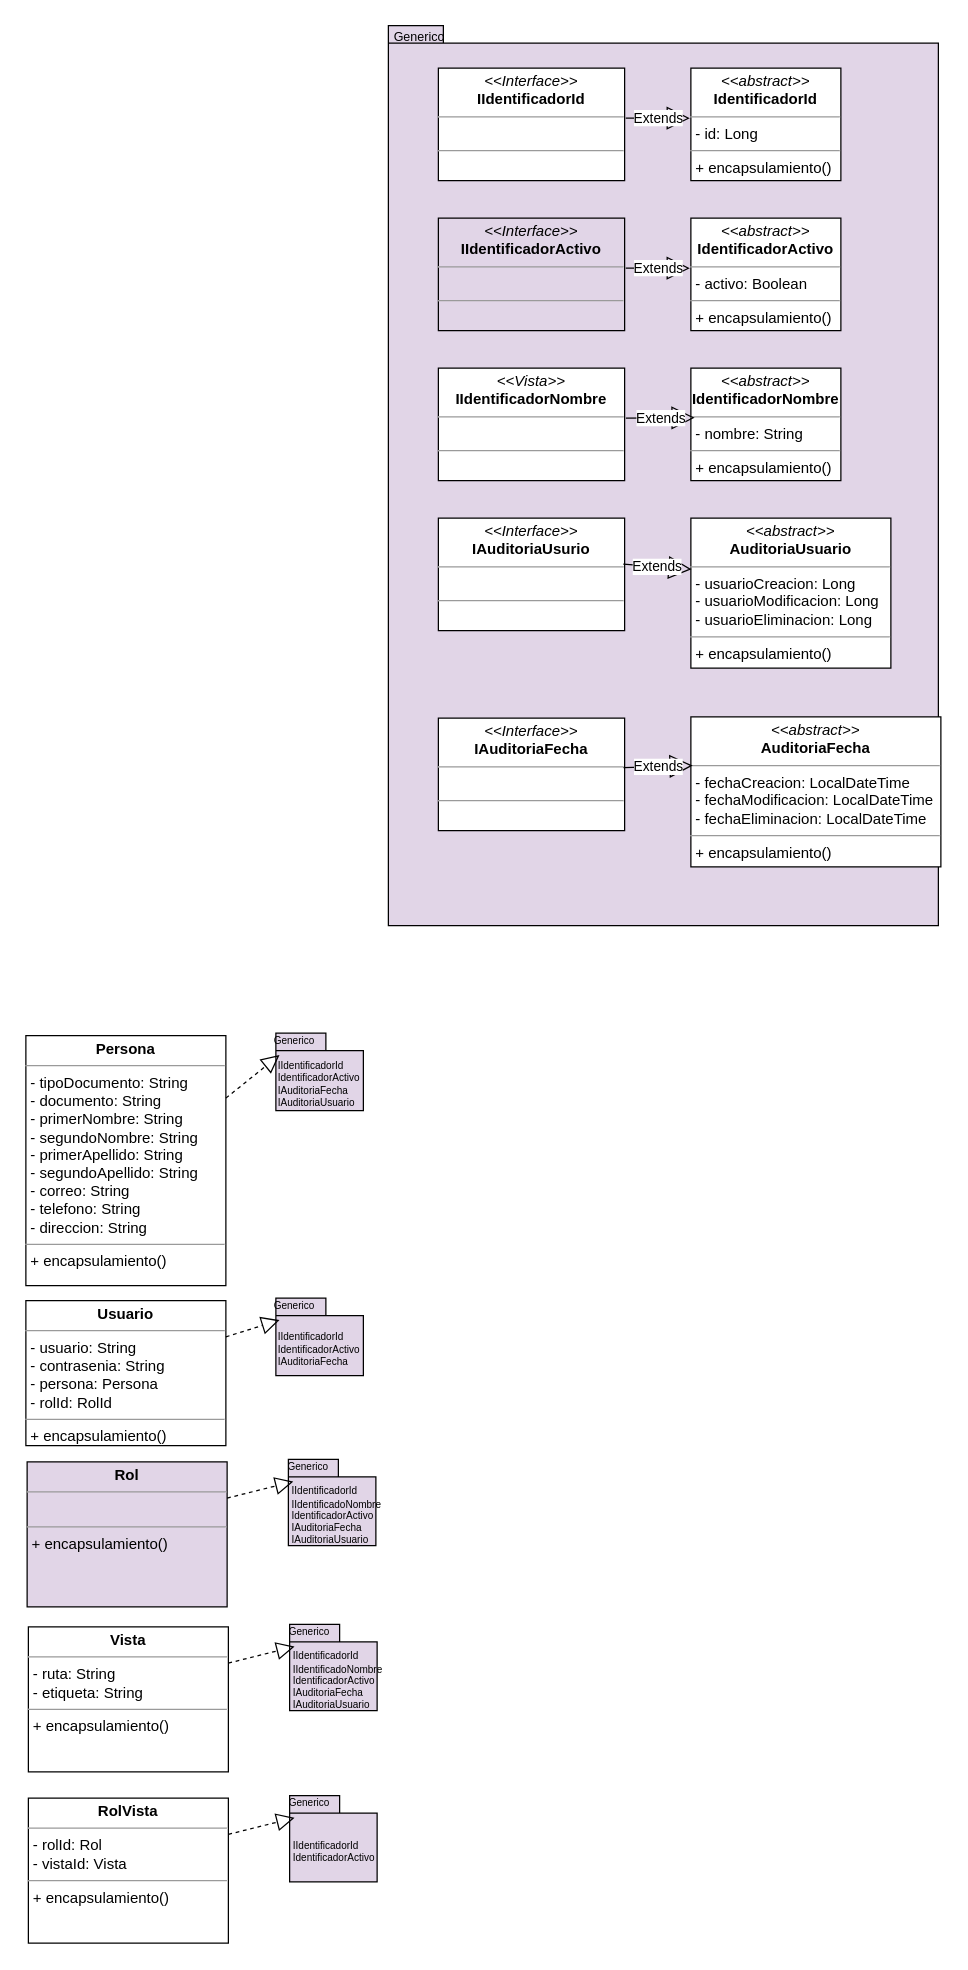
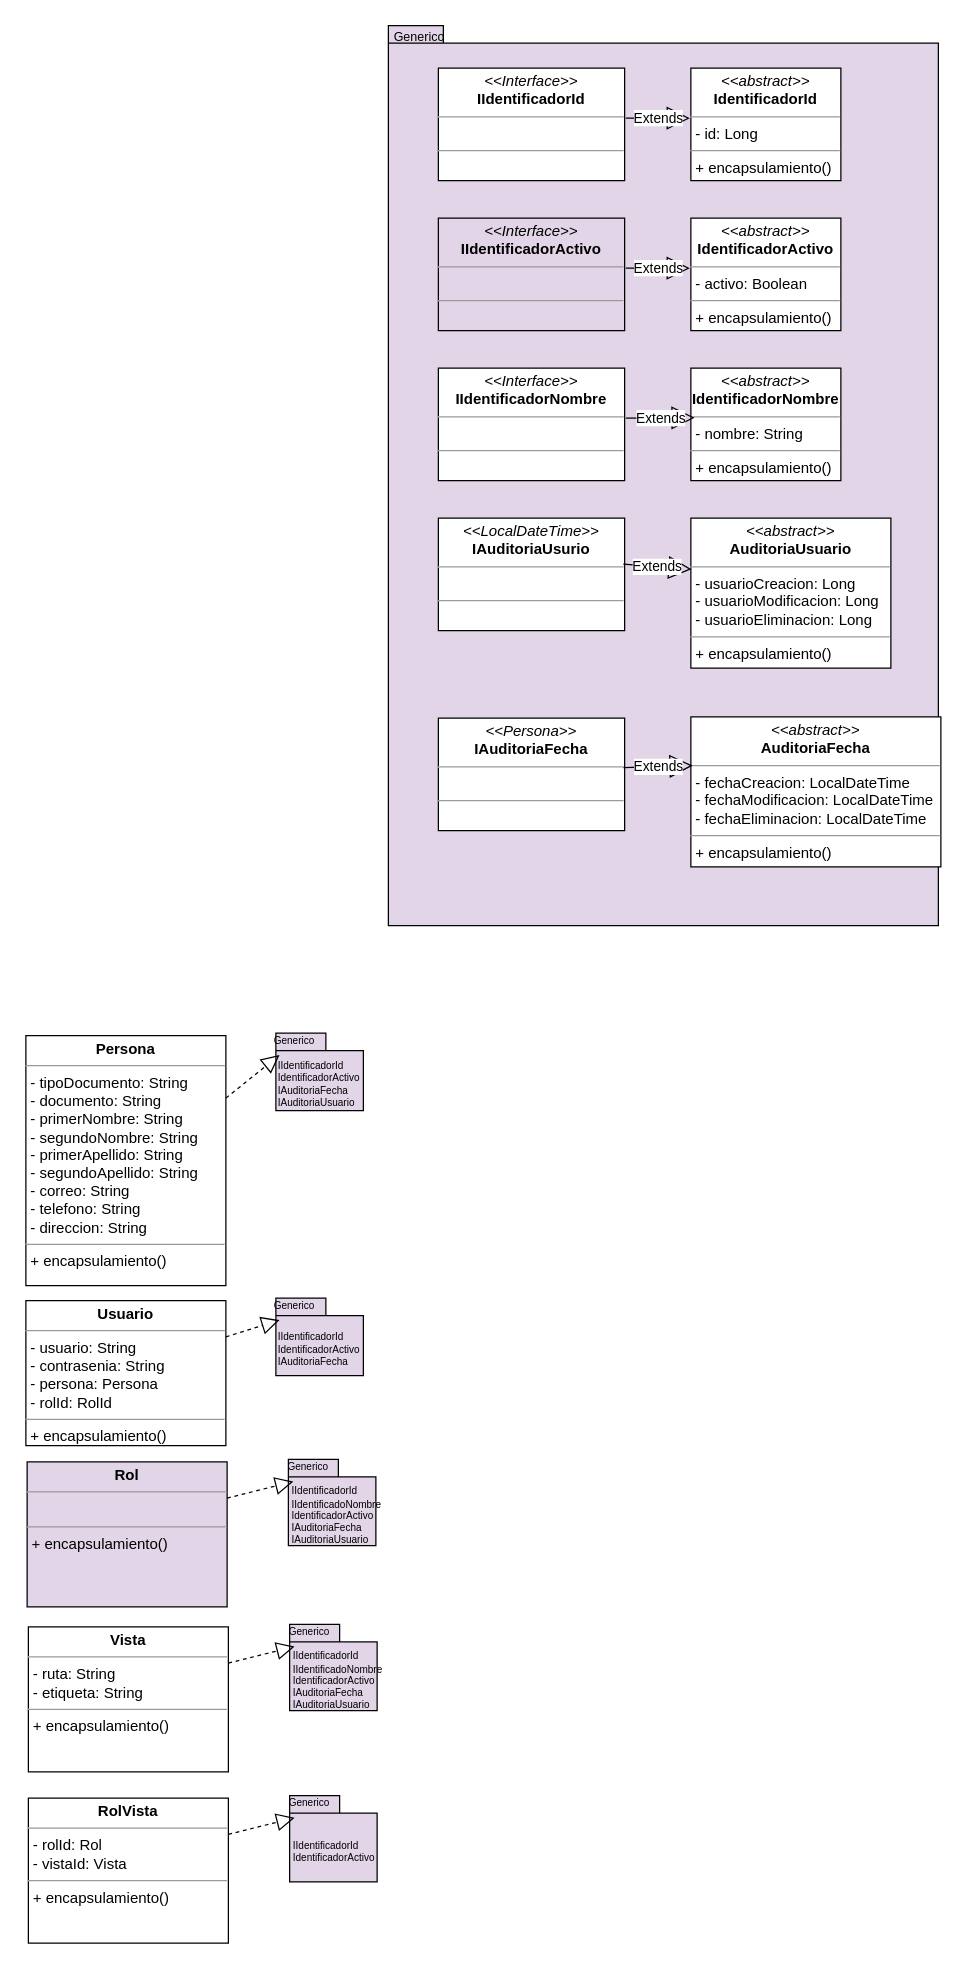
(518, 386) -> (518, 386)
(499, 536) -> (506, 536)
(497, 736) -> (497, 736)
